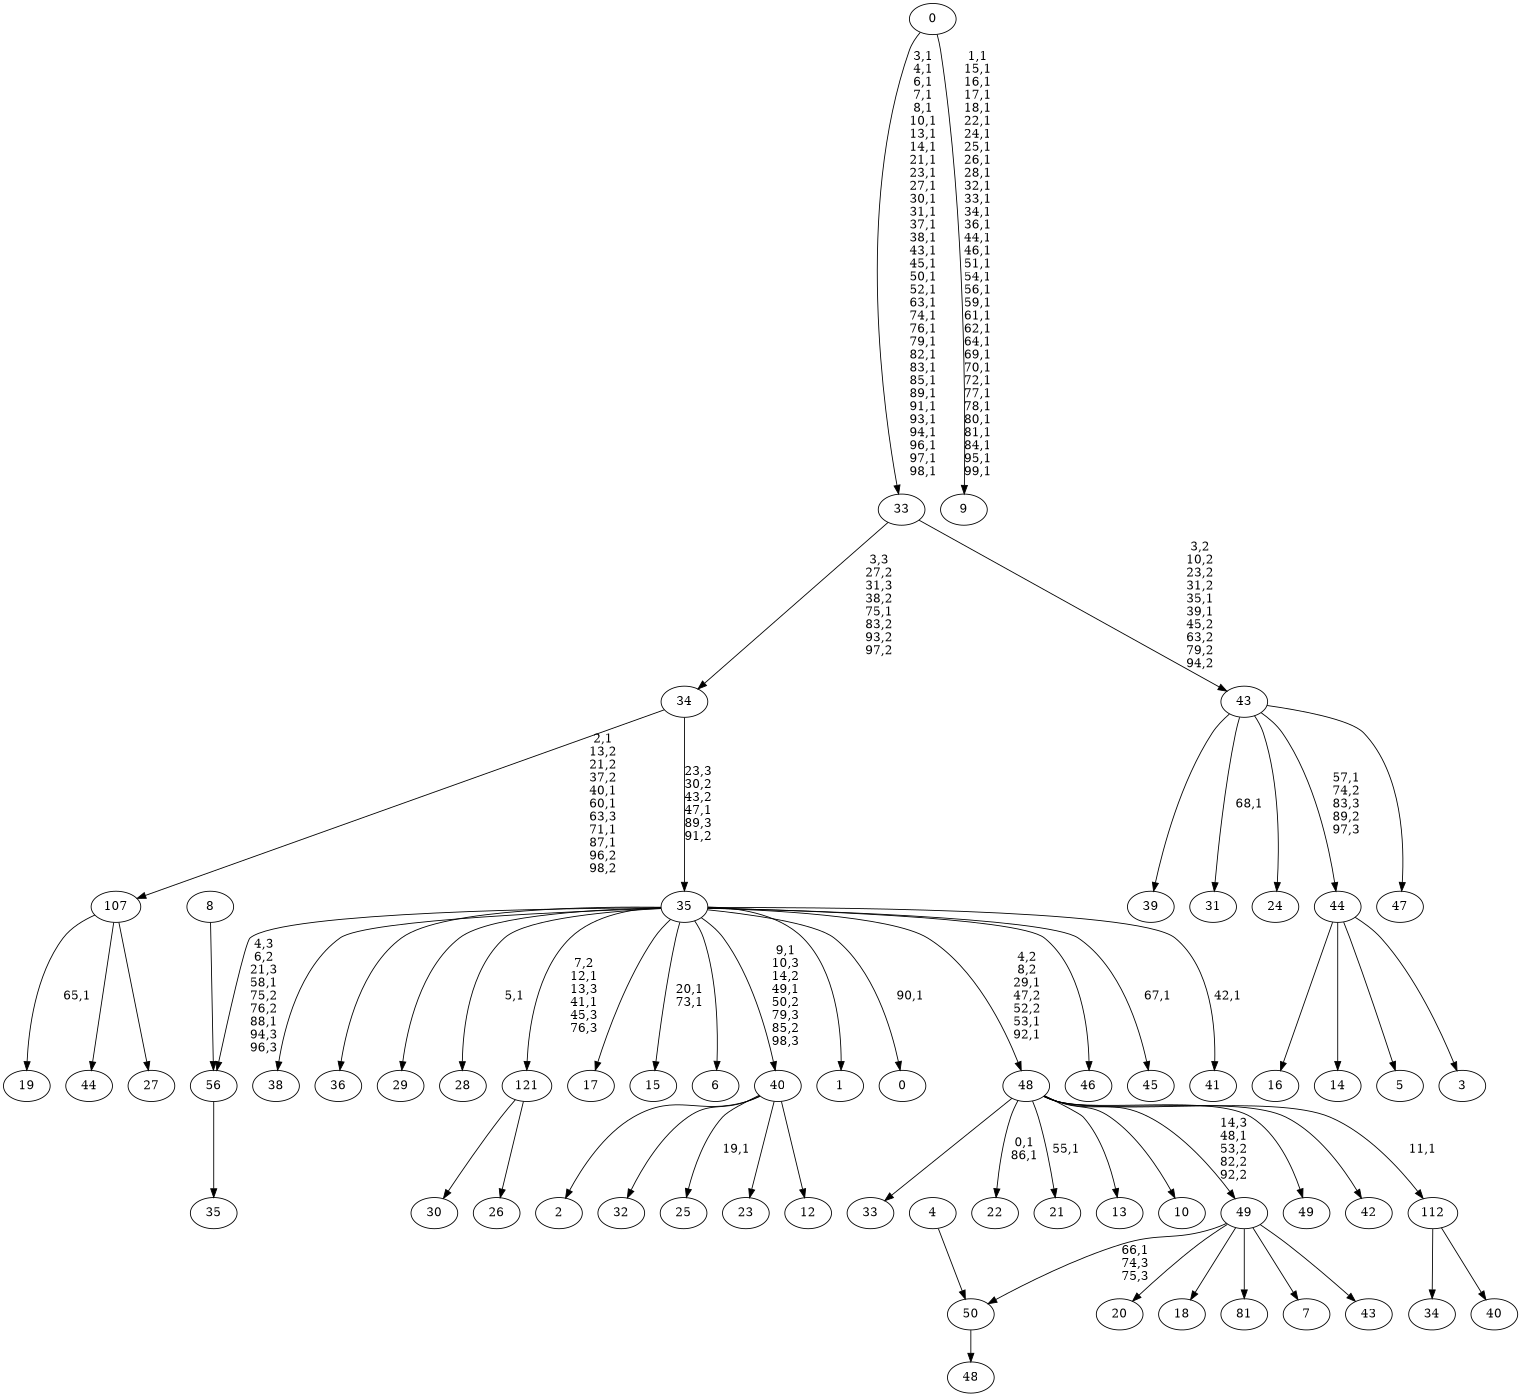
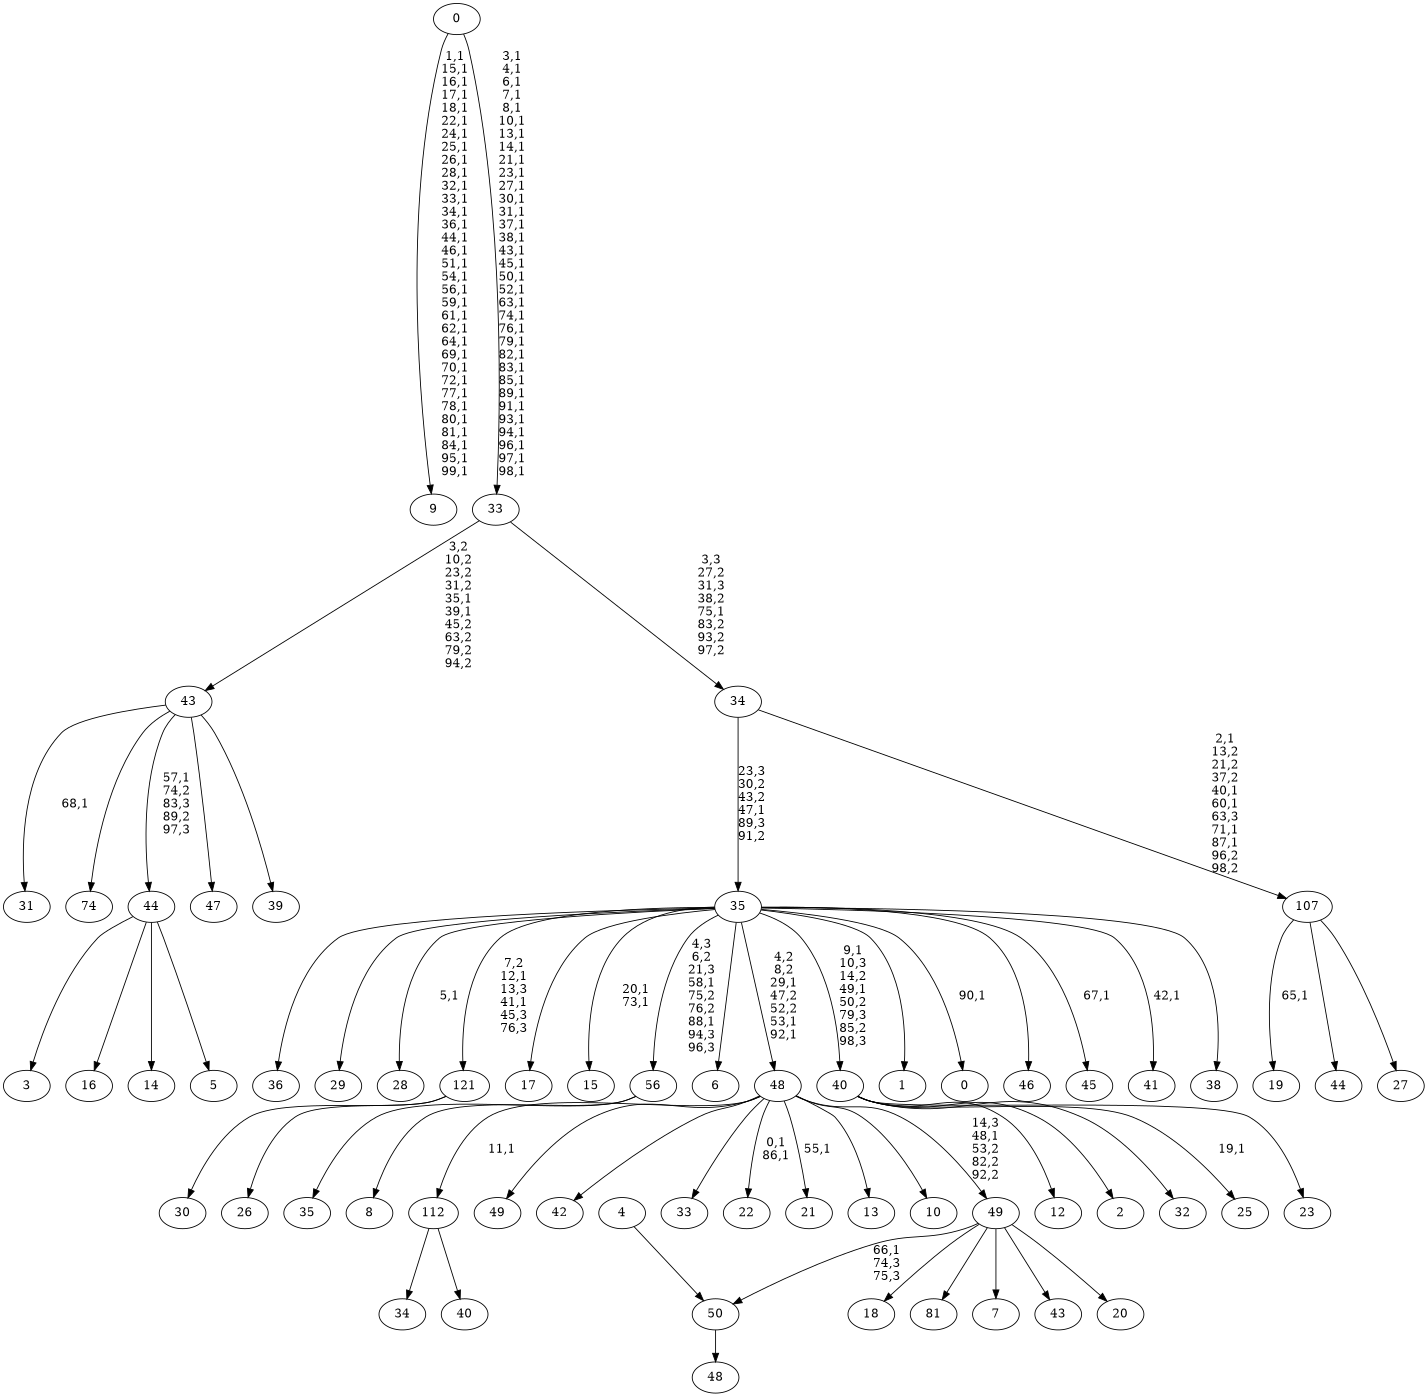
(1275, 907) -> (89, 907)
(212, 992) -> (441, 1111)
